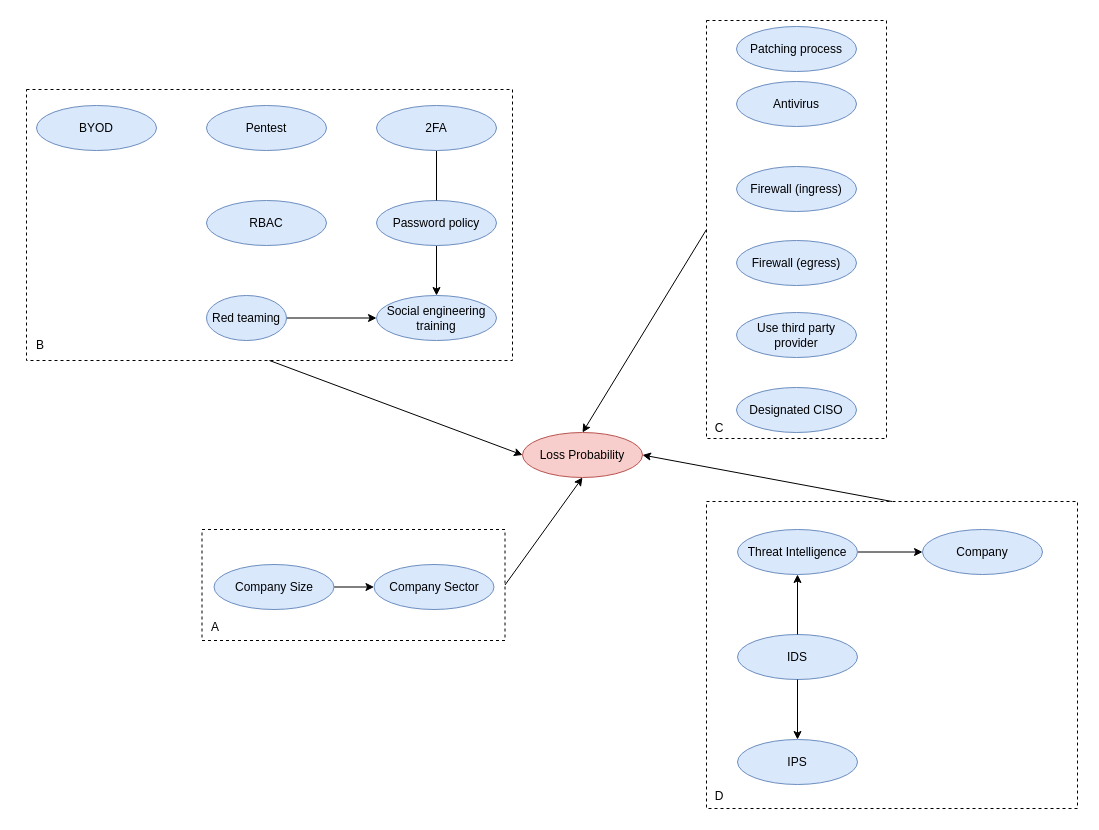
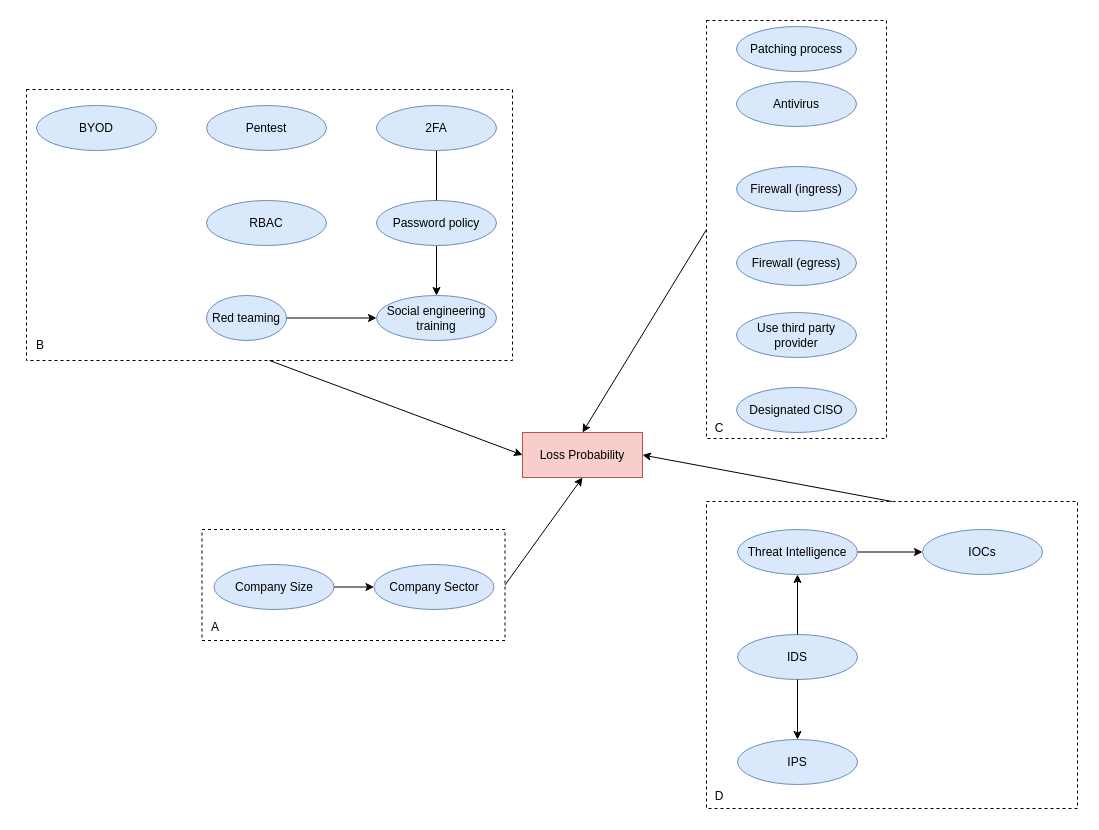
(583, 455) -> (583, 455)
(983, 553) -> (983, 553)
